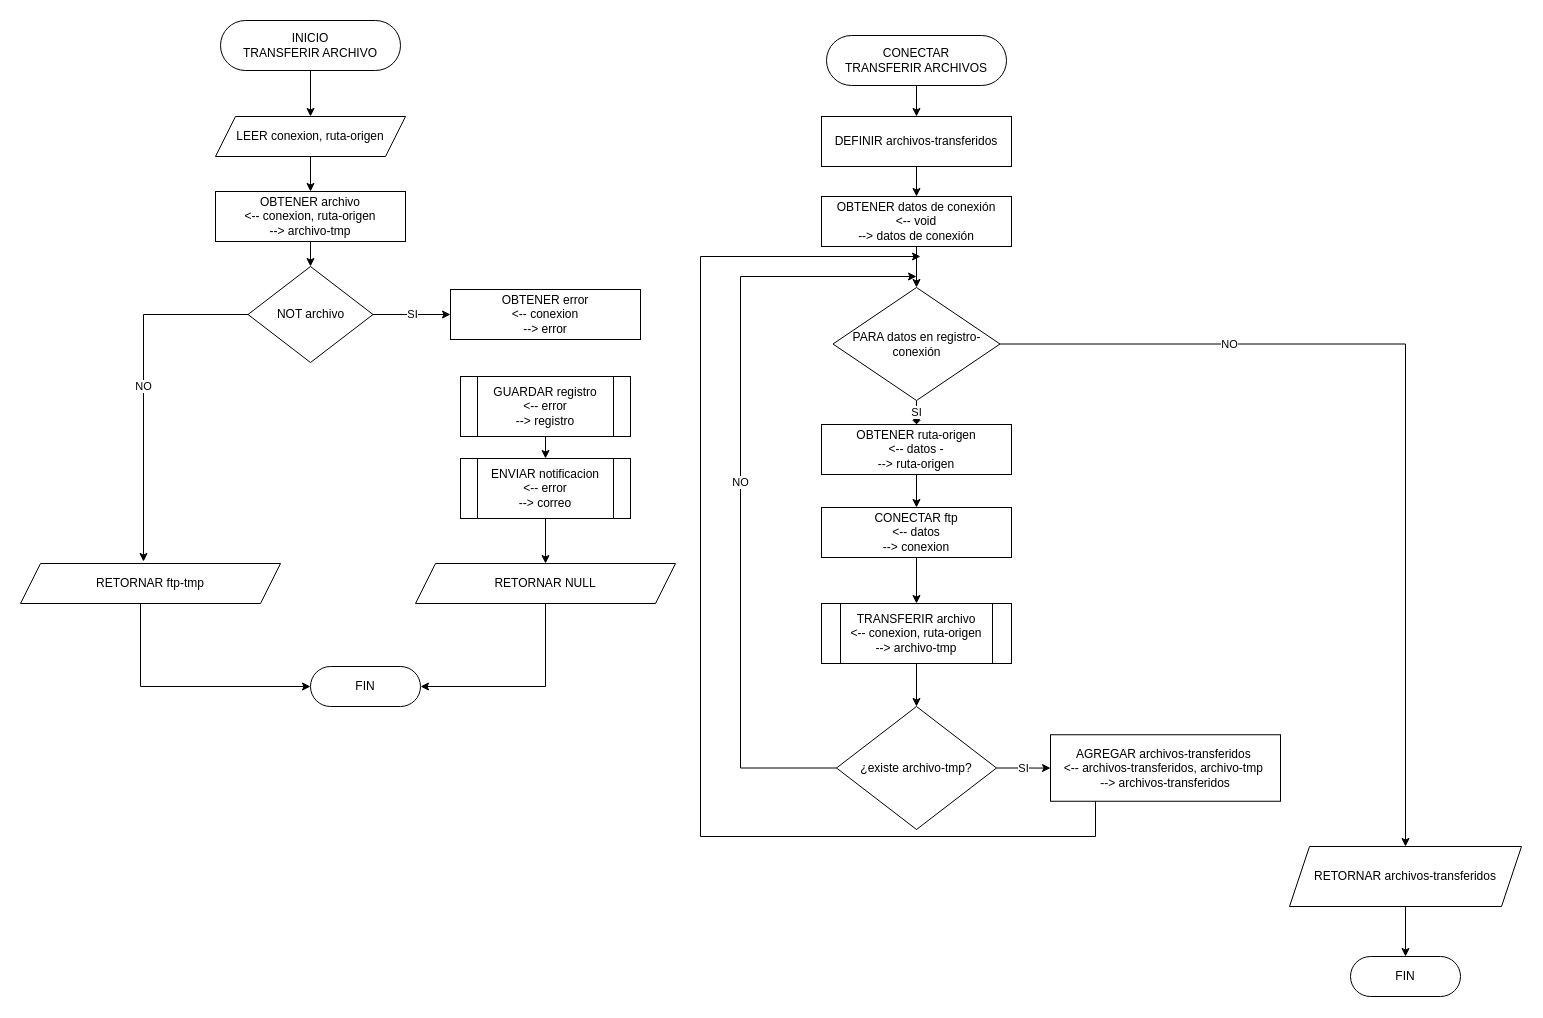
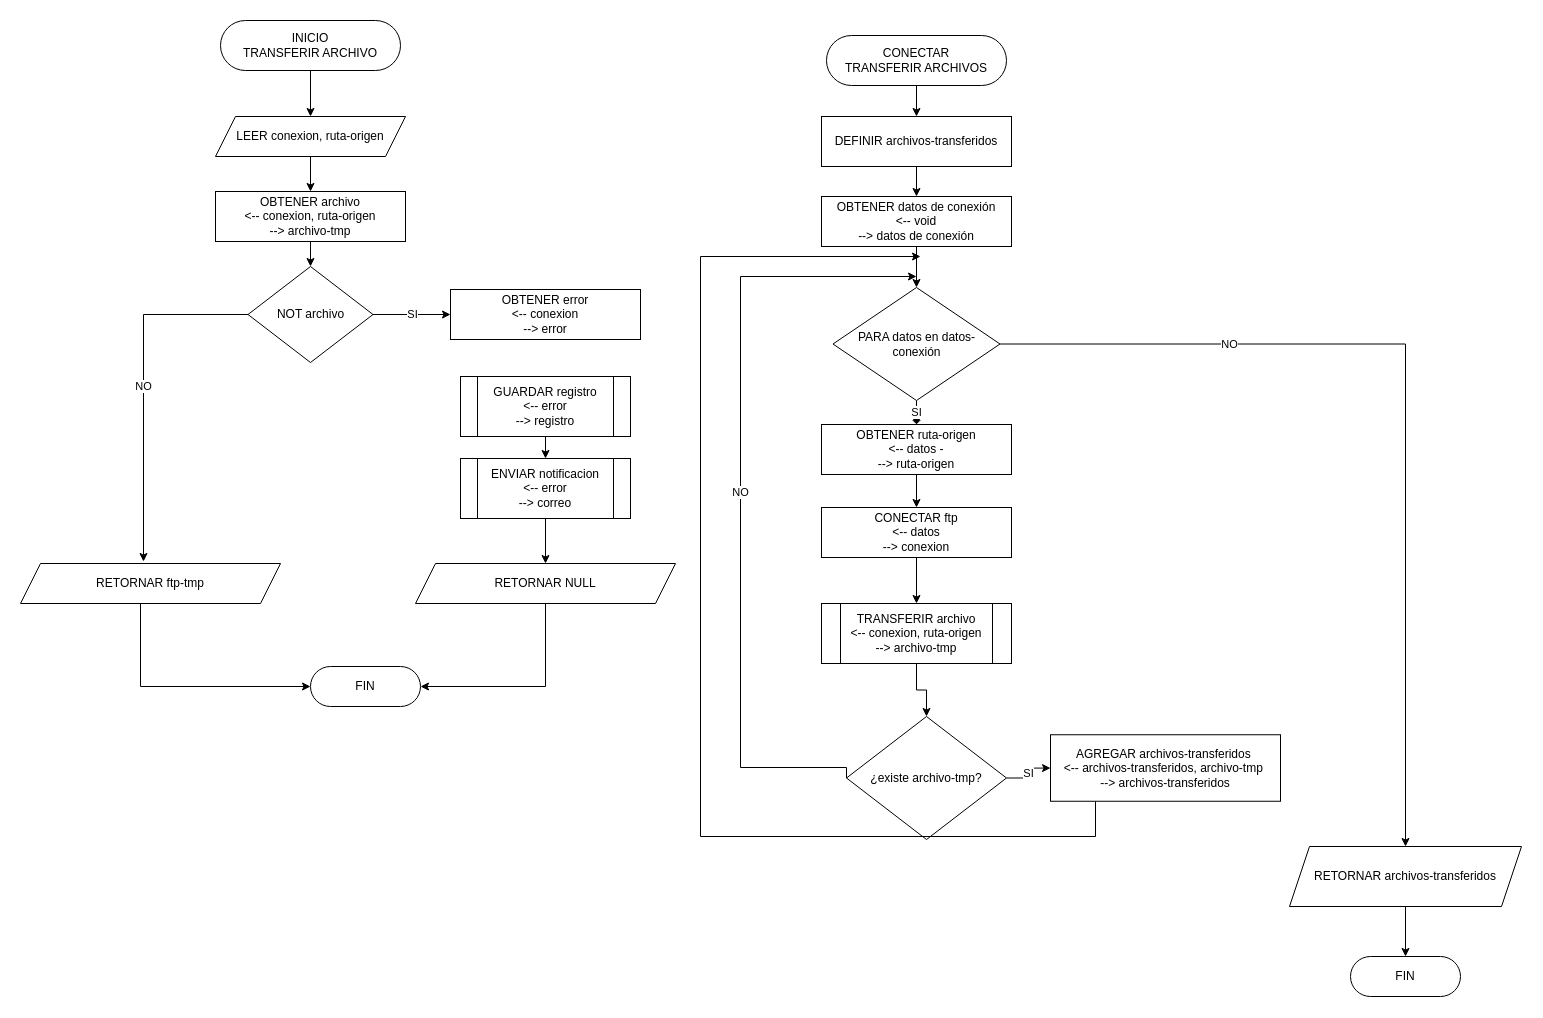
(917, 345) -> (917, 345)
(917, 768) -> (927, 778)
